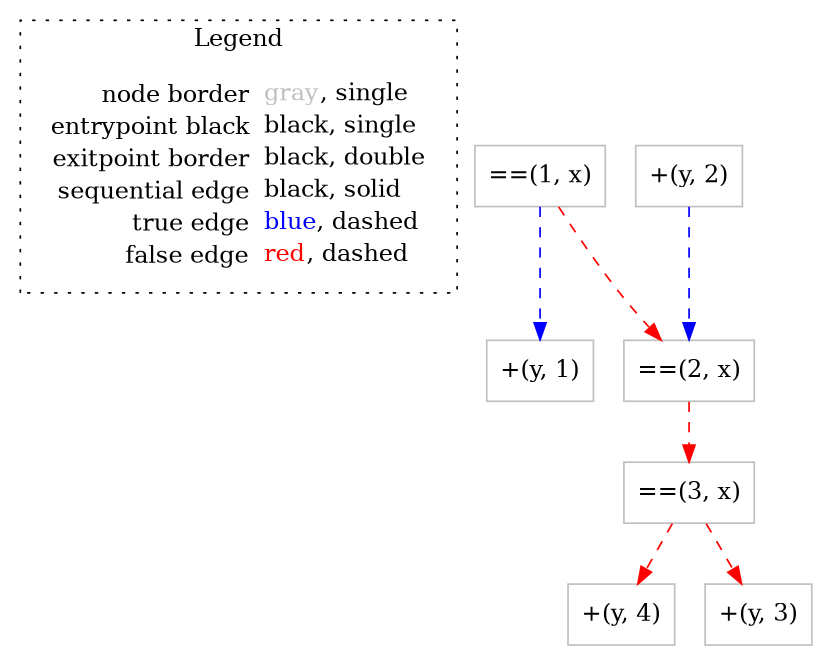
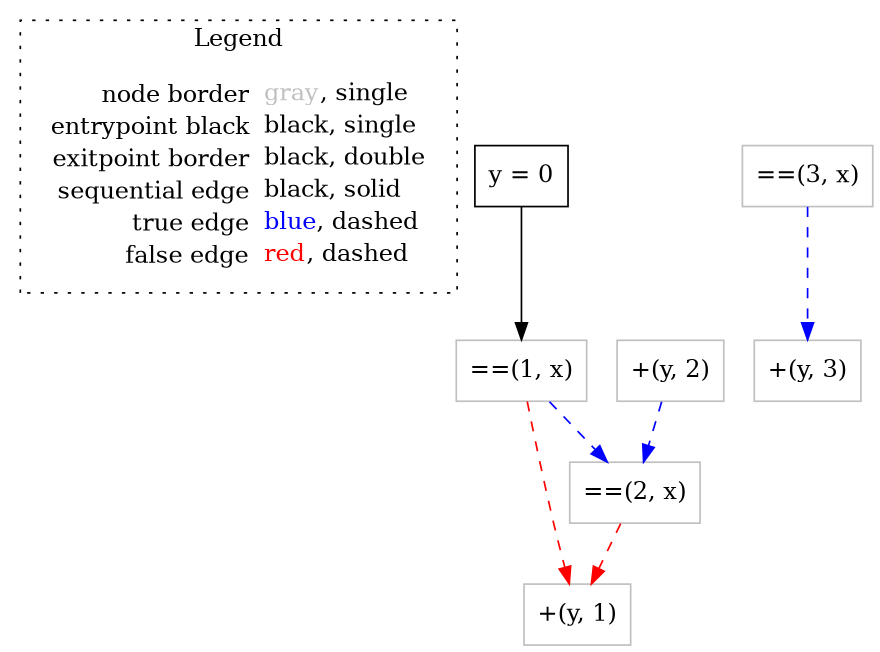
none -> (521, 176)
(540, 265) -> (545, 485)
(601, 269) -> (572, 426)
(689, 423) -> (610, 546)
(719, 546) -> (808, 265)
(621, 615) -> none
